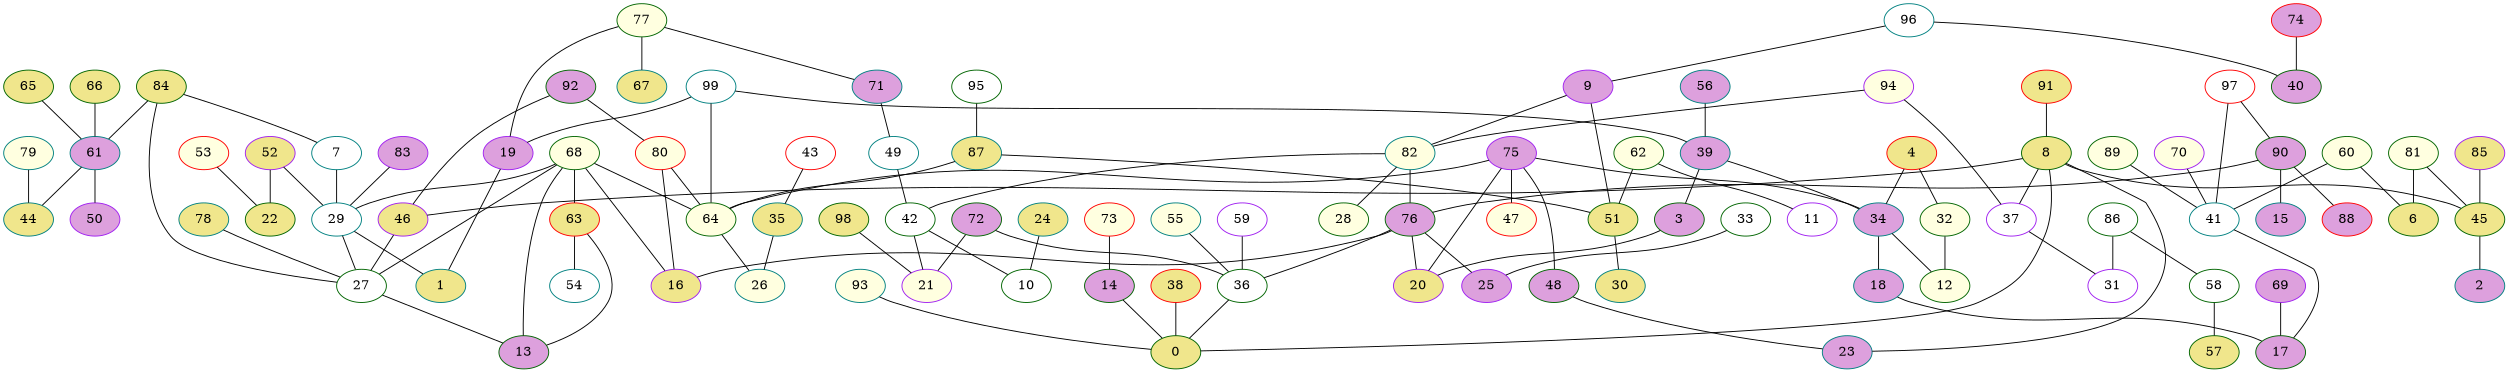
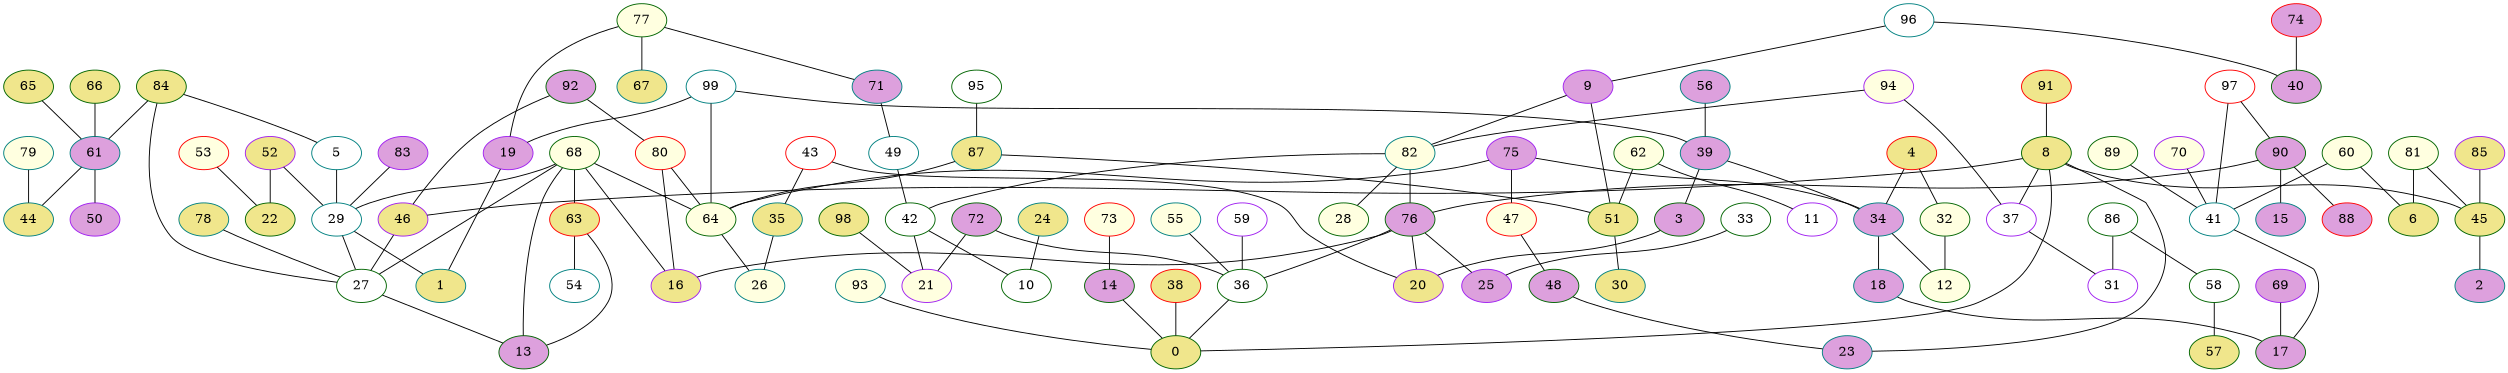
(337, 153) -> (337, 153)
(1548, 215) -> (1530, 248)
(1465, 219) -> (1023, 178)
